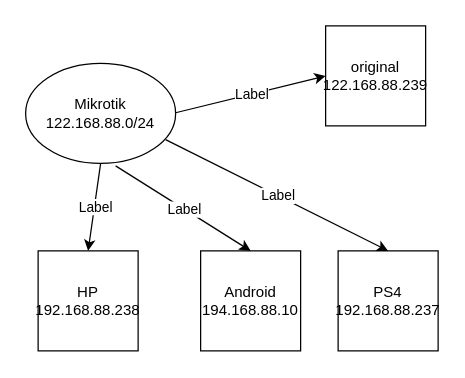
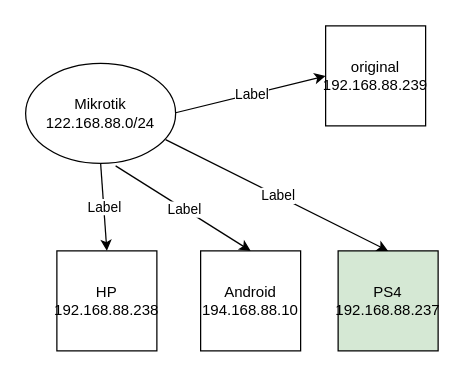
(376, 76) -> (376, 76)
(88, 301) -> (107, 301)
(388, 301) -> (388, 301)
